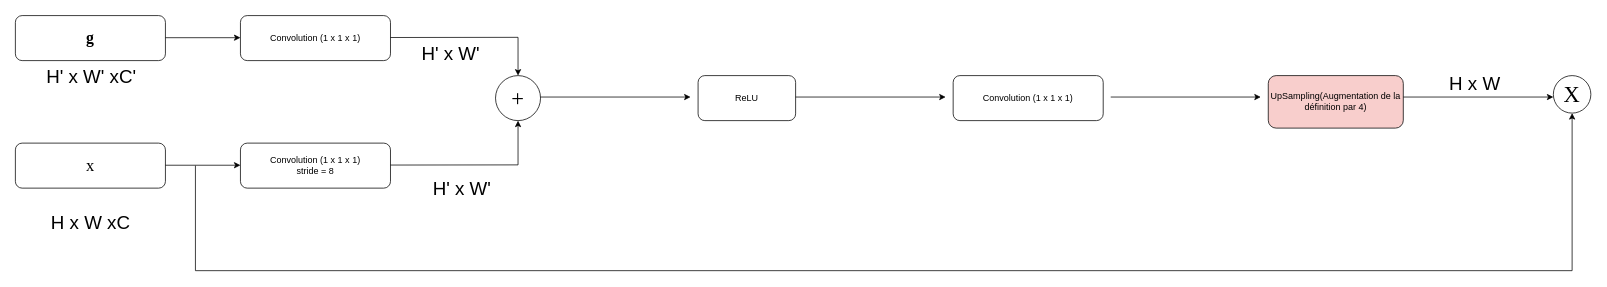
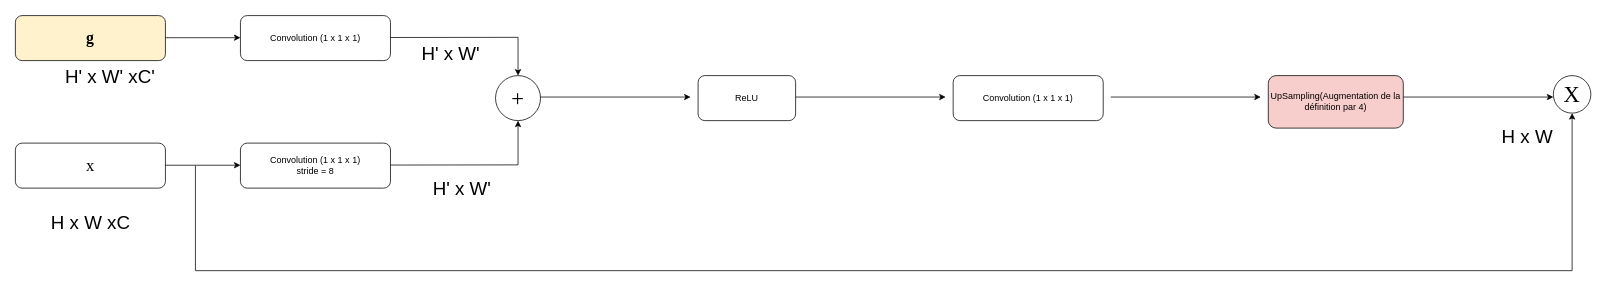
(90, 38) -> (90, 38)
(91, 75) -> (110, 75)
(1474, 83) -> (1527, 135)
